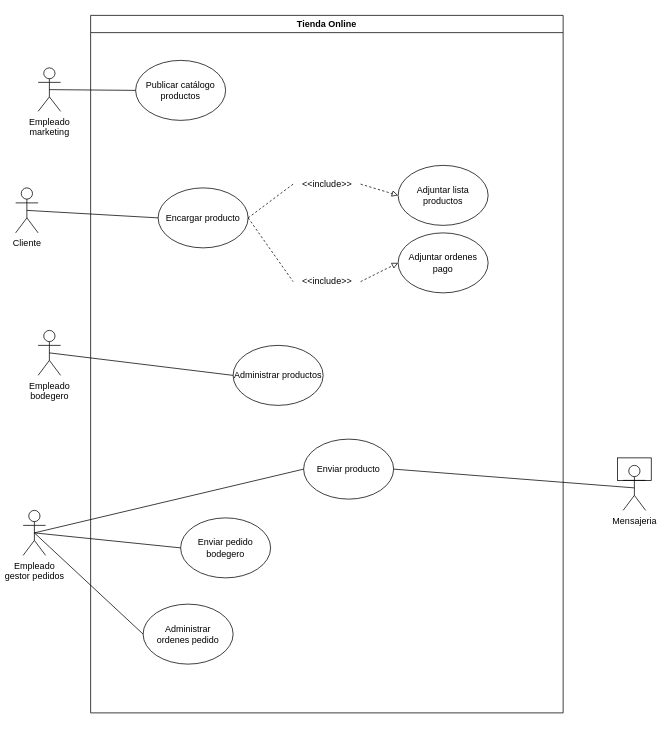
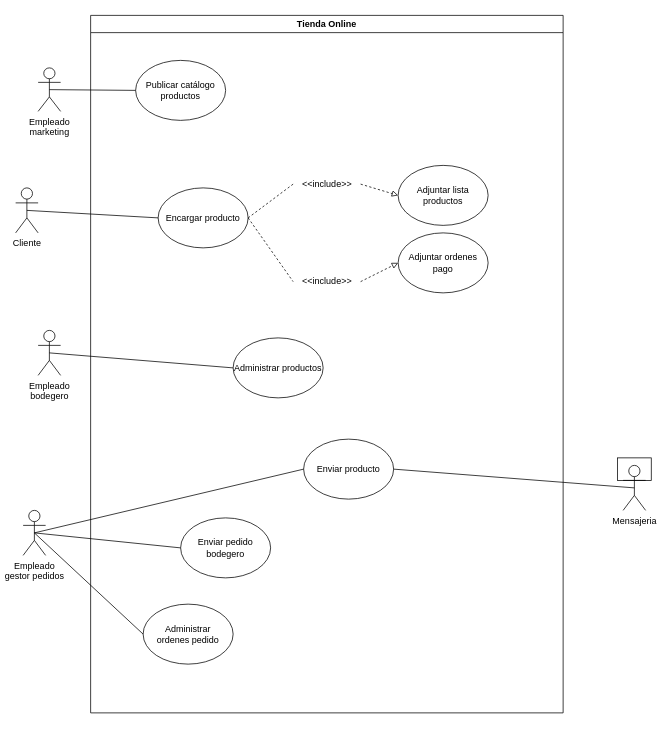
(278, 375) -> (278, 368)
